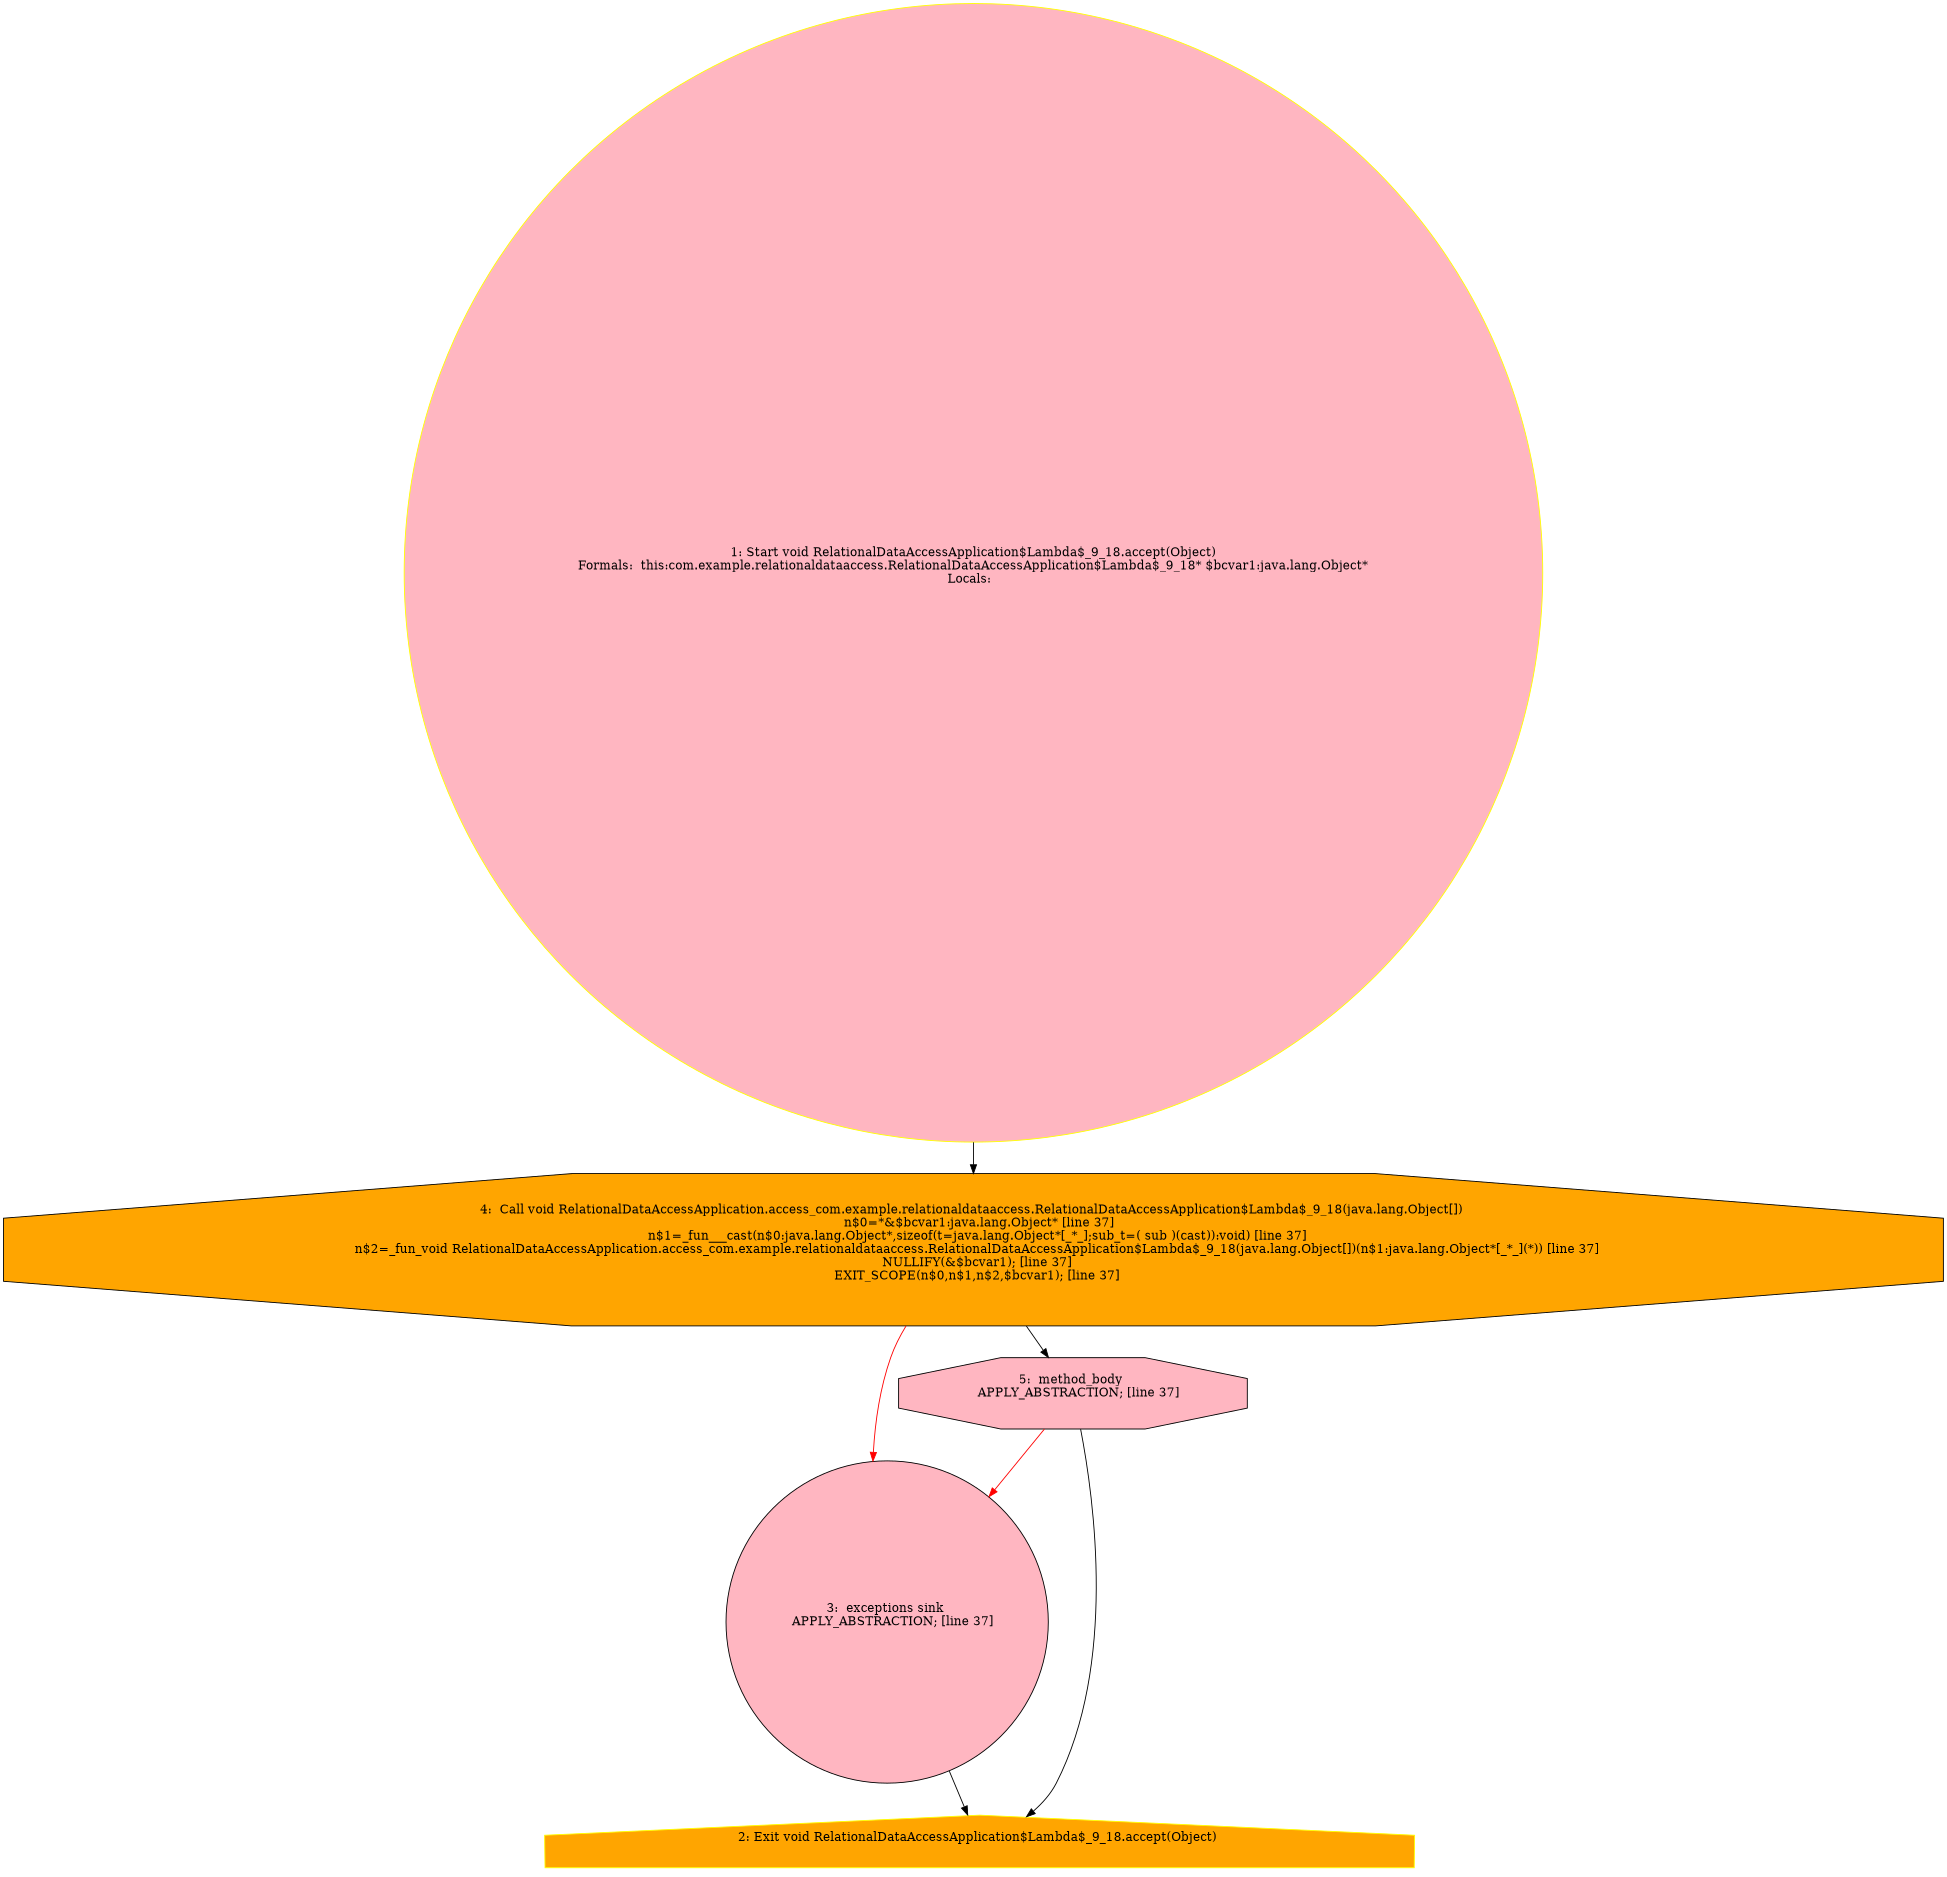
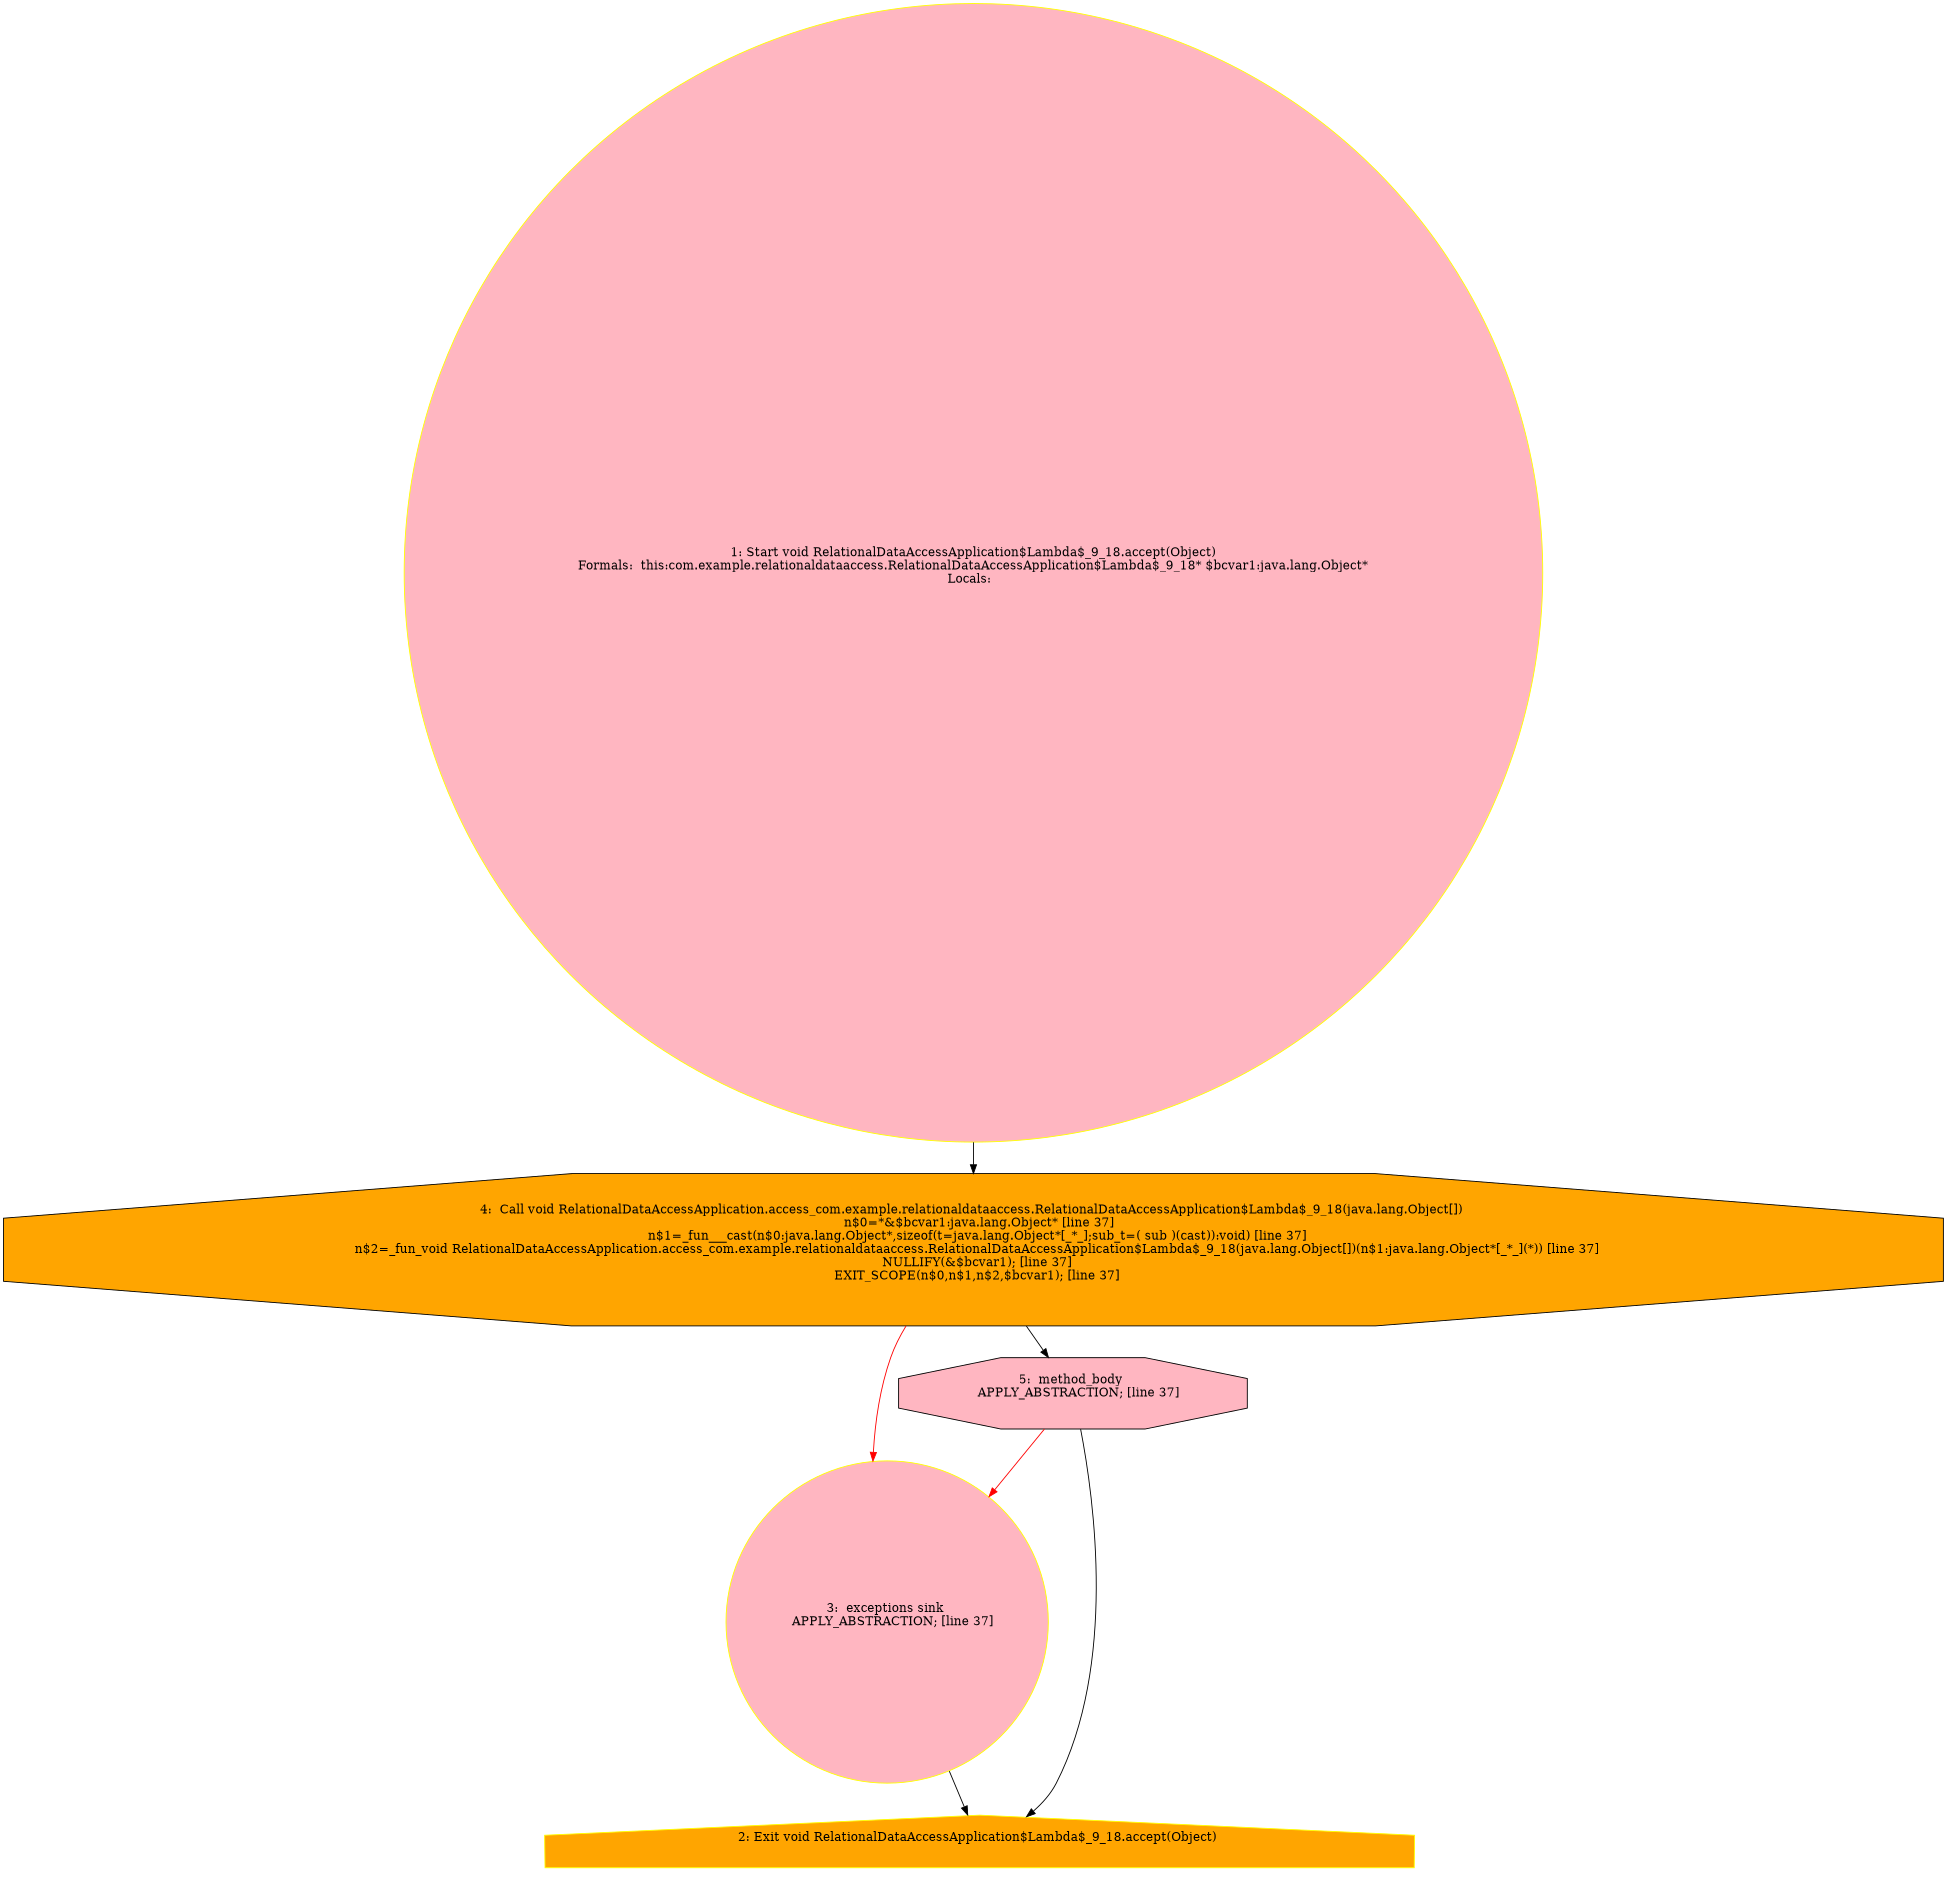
(887, 1622) -> (887, 1622)
